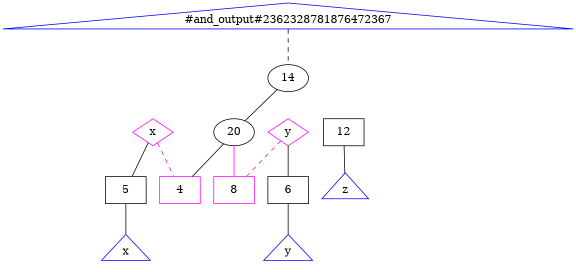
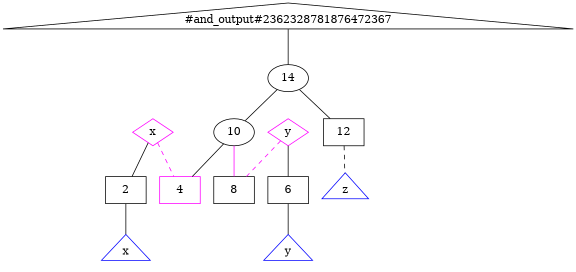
(288, 20) -> (288, 20)
(288, 47) -> (288, 47)
none -> (315, 104)
(234, 132) -> (234, 132)
(344, 159) -> (344, 159)
(126, 190) -> (126, 190)
(234, 190) -> (234, 190)
